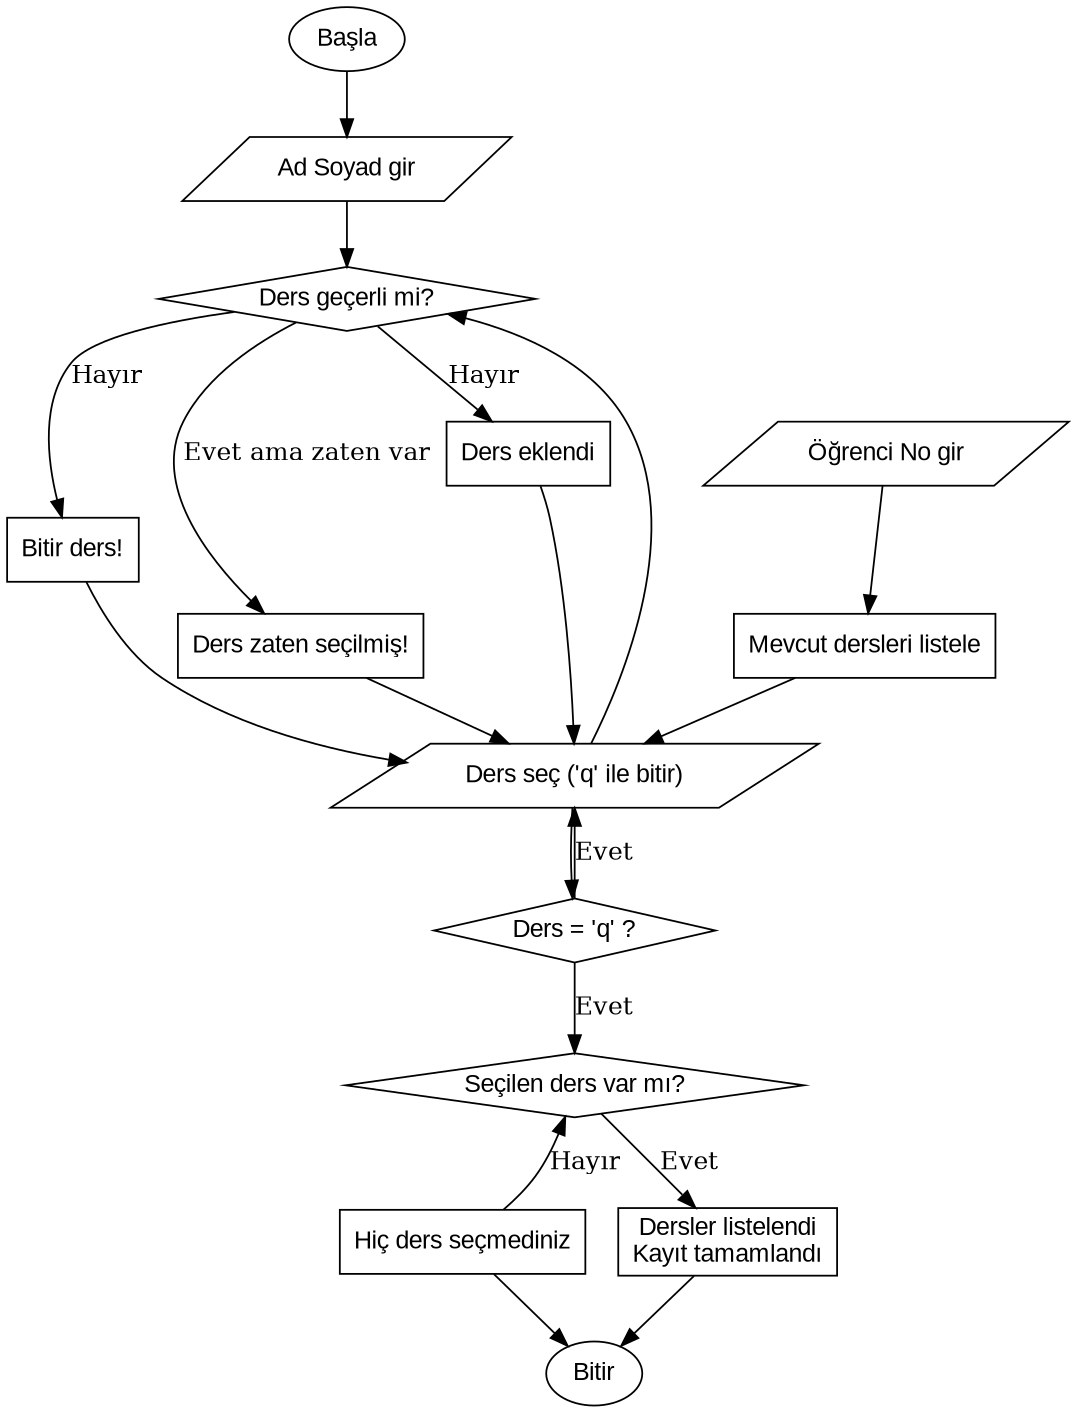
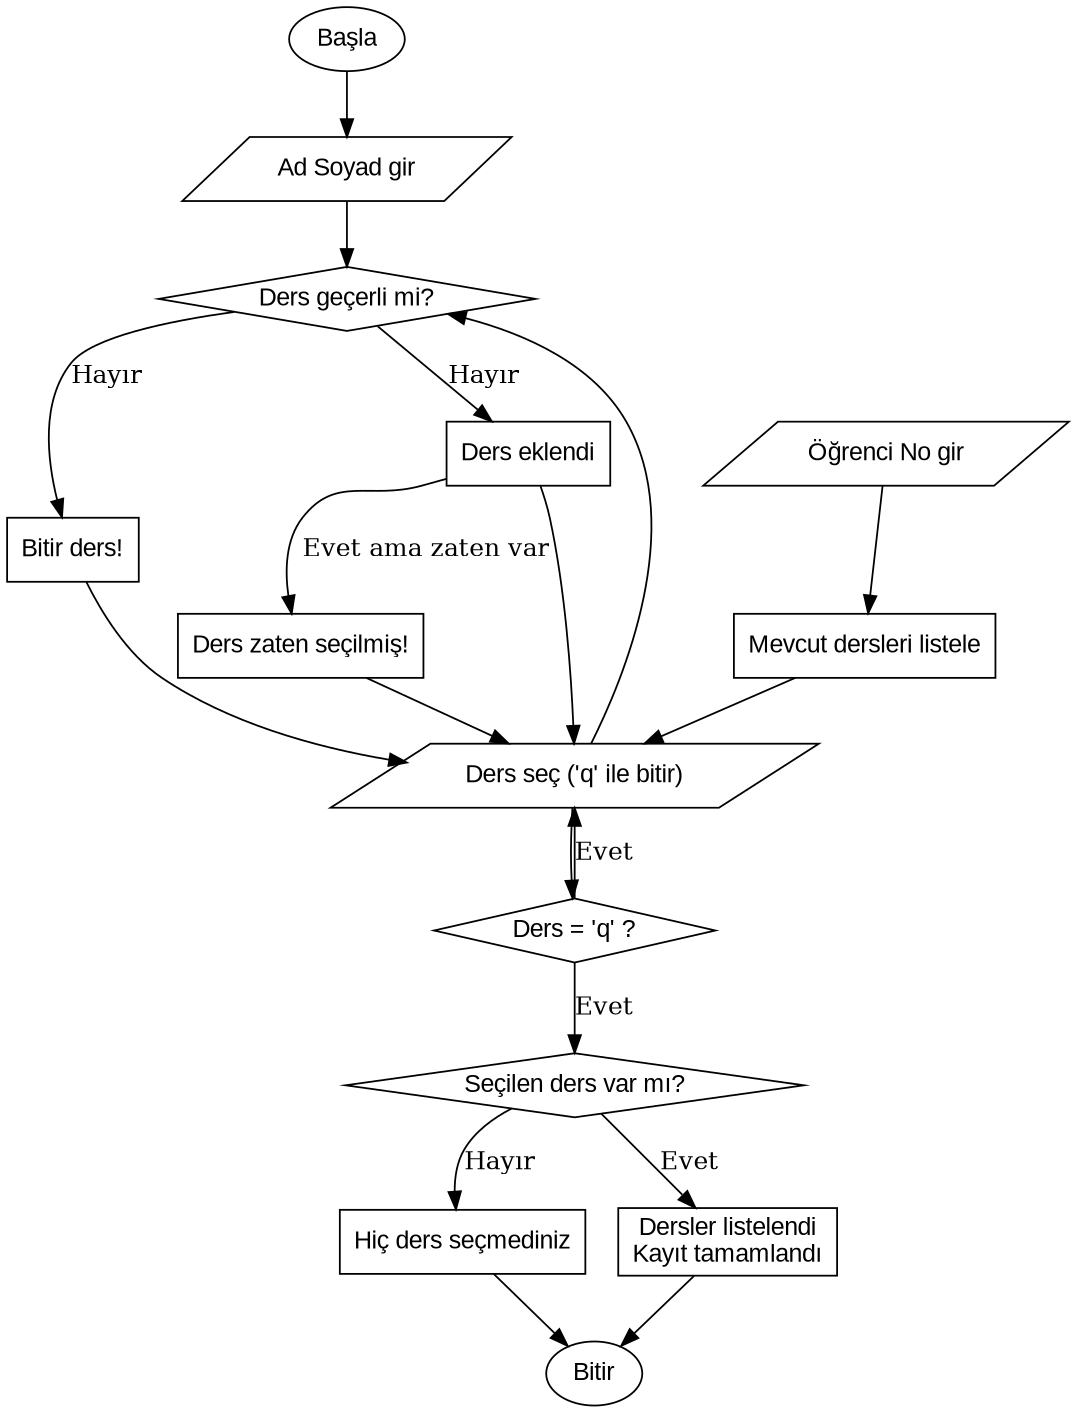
(175, 446) -> (330, 496)
(536, 1175) -> (470, 1141)
